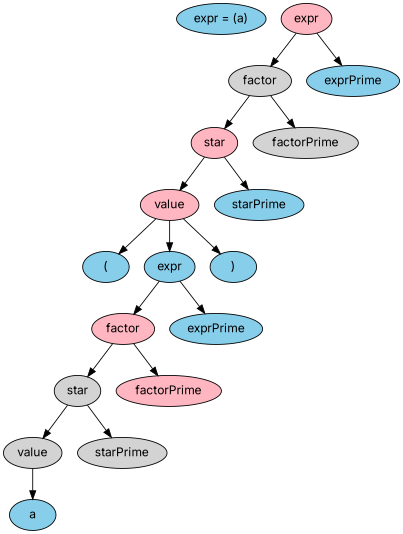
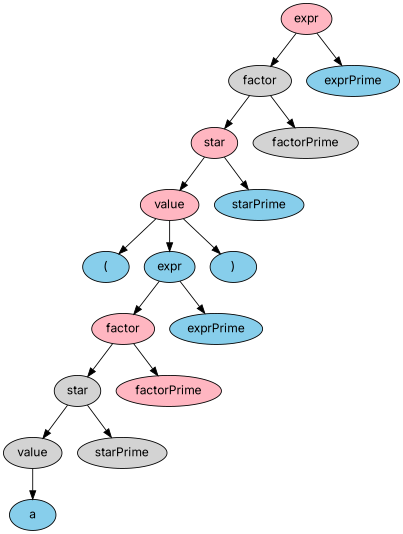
(221, 19) -> none
